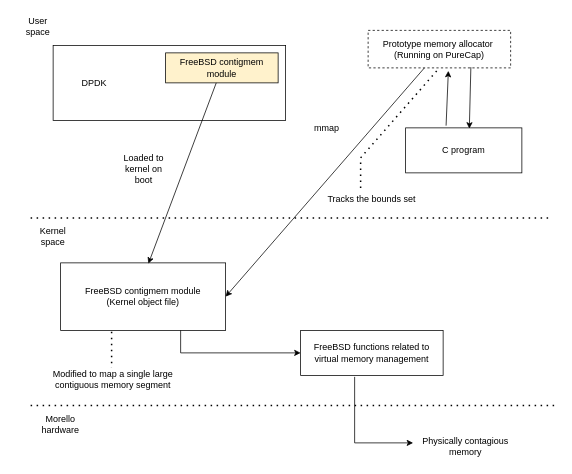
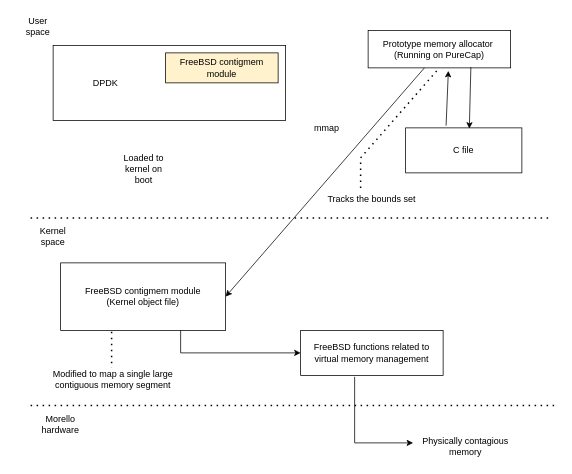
(439, 49) -> (439, 49)
(94, 83) -> (105, 83)
(464, 150) -> (464, 150)
(183, 171) -> none
